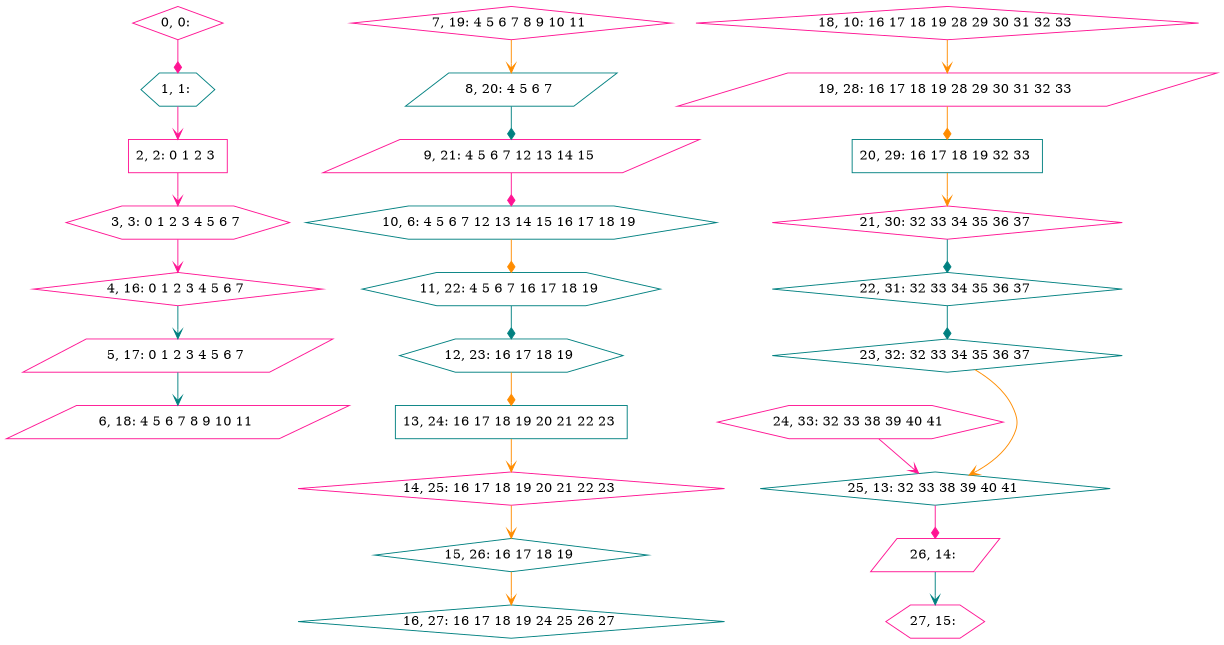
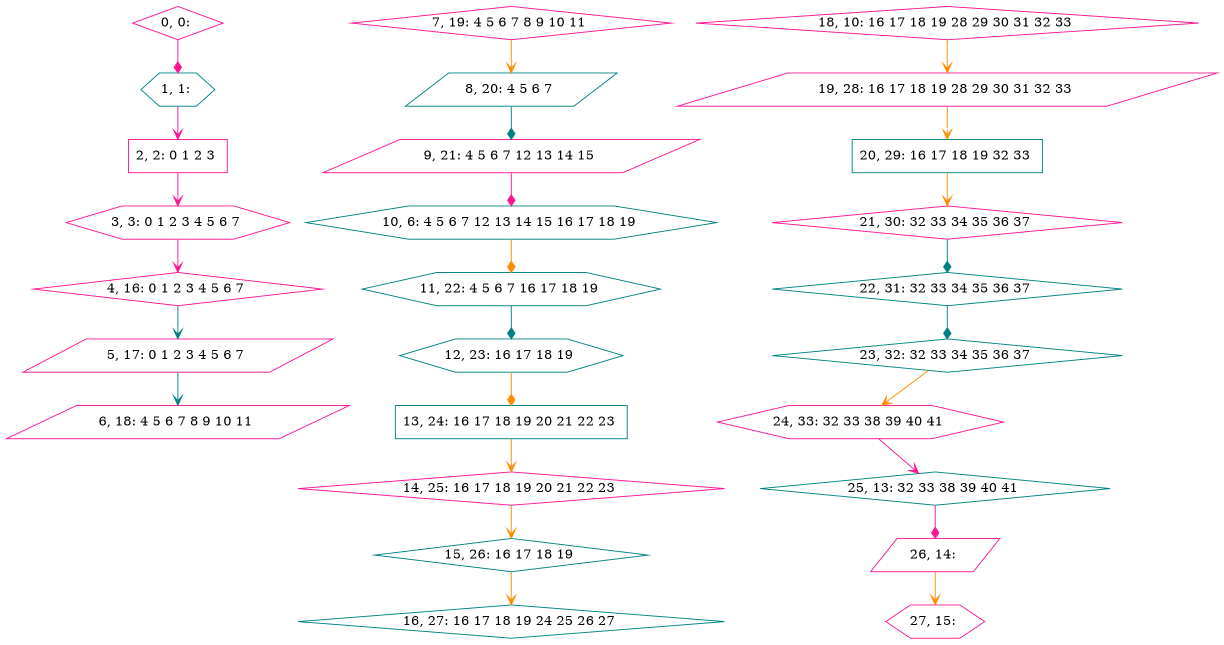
(947, 117) -> (947, 117)
(1017, 420) -> (909, 385)
(935, 584) -> (935, 584)
